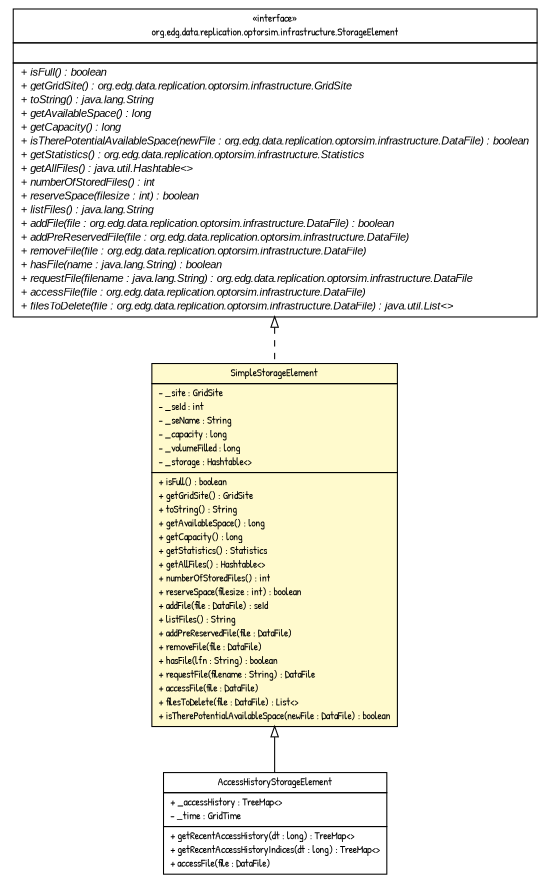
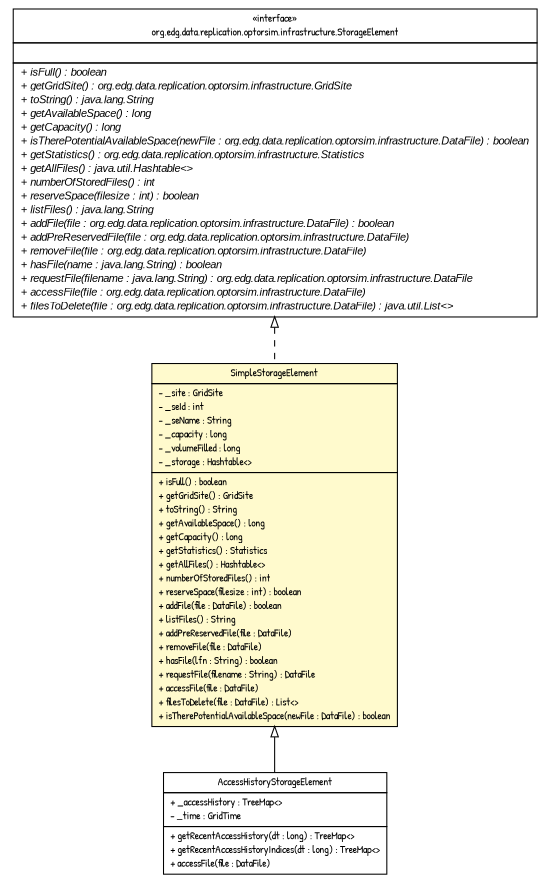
(214, 606) -> (220, 606)
